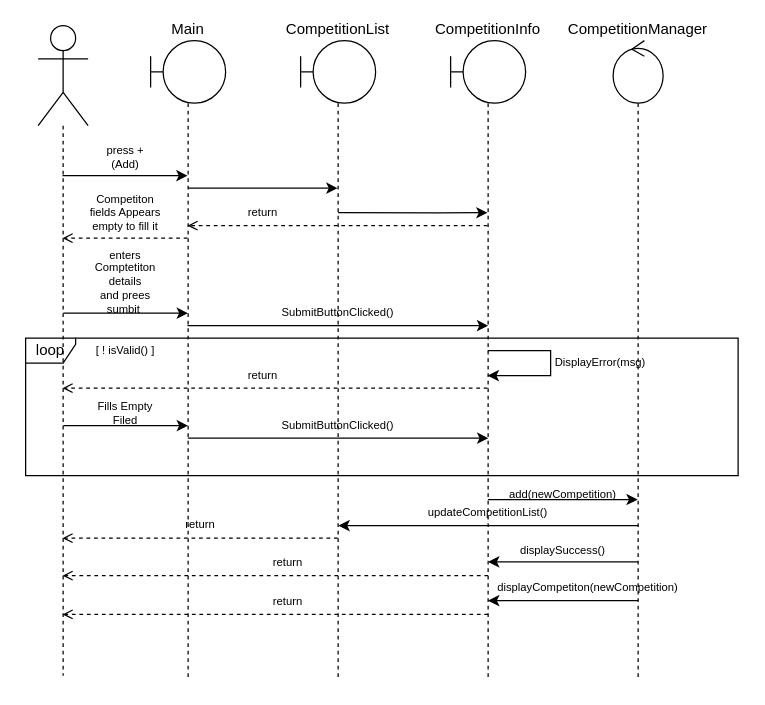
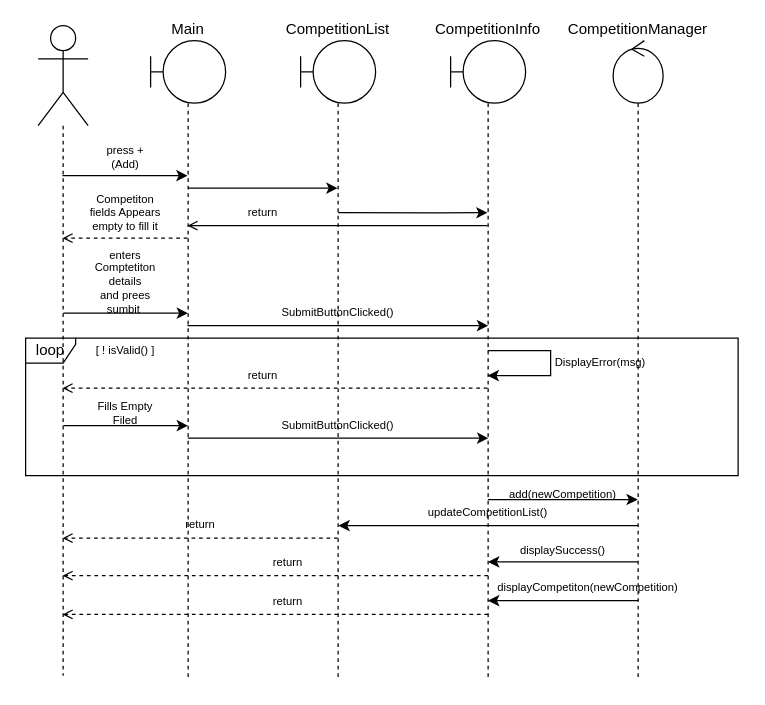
(340, 226) -> (340, 226)
